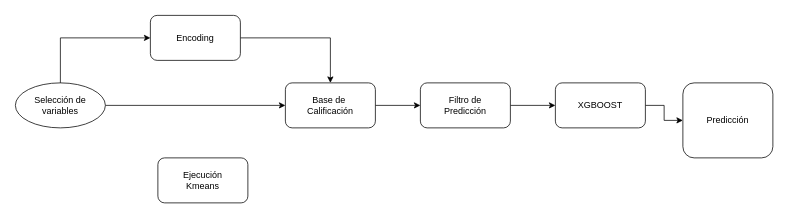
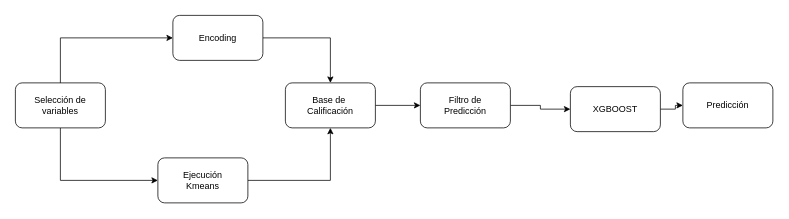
(195, 38) -> (218, 38)
(60, 105) -> (60, 105)
(192, 105) -> none
(600, 105) -> (615, 109)
(728, 120) -> (728, 105)
none -> (81, 180)
none -> (312, 180)
